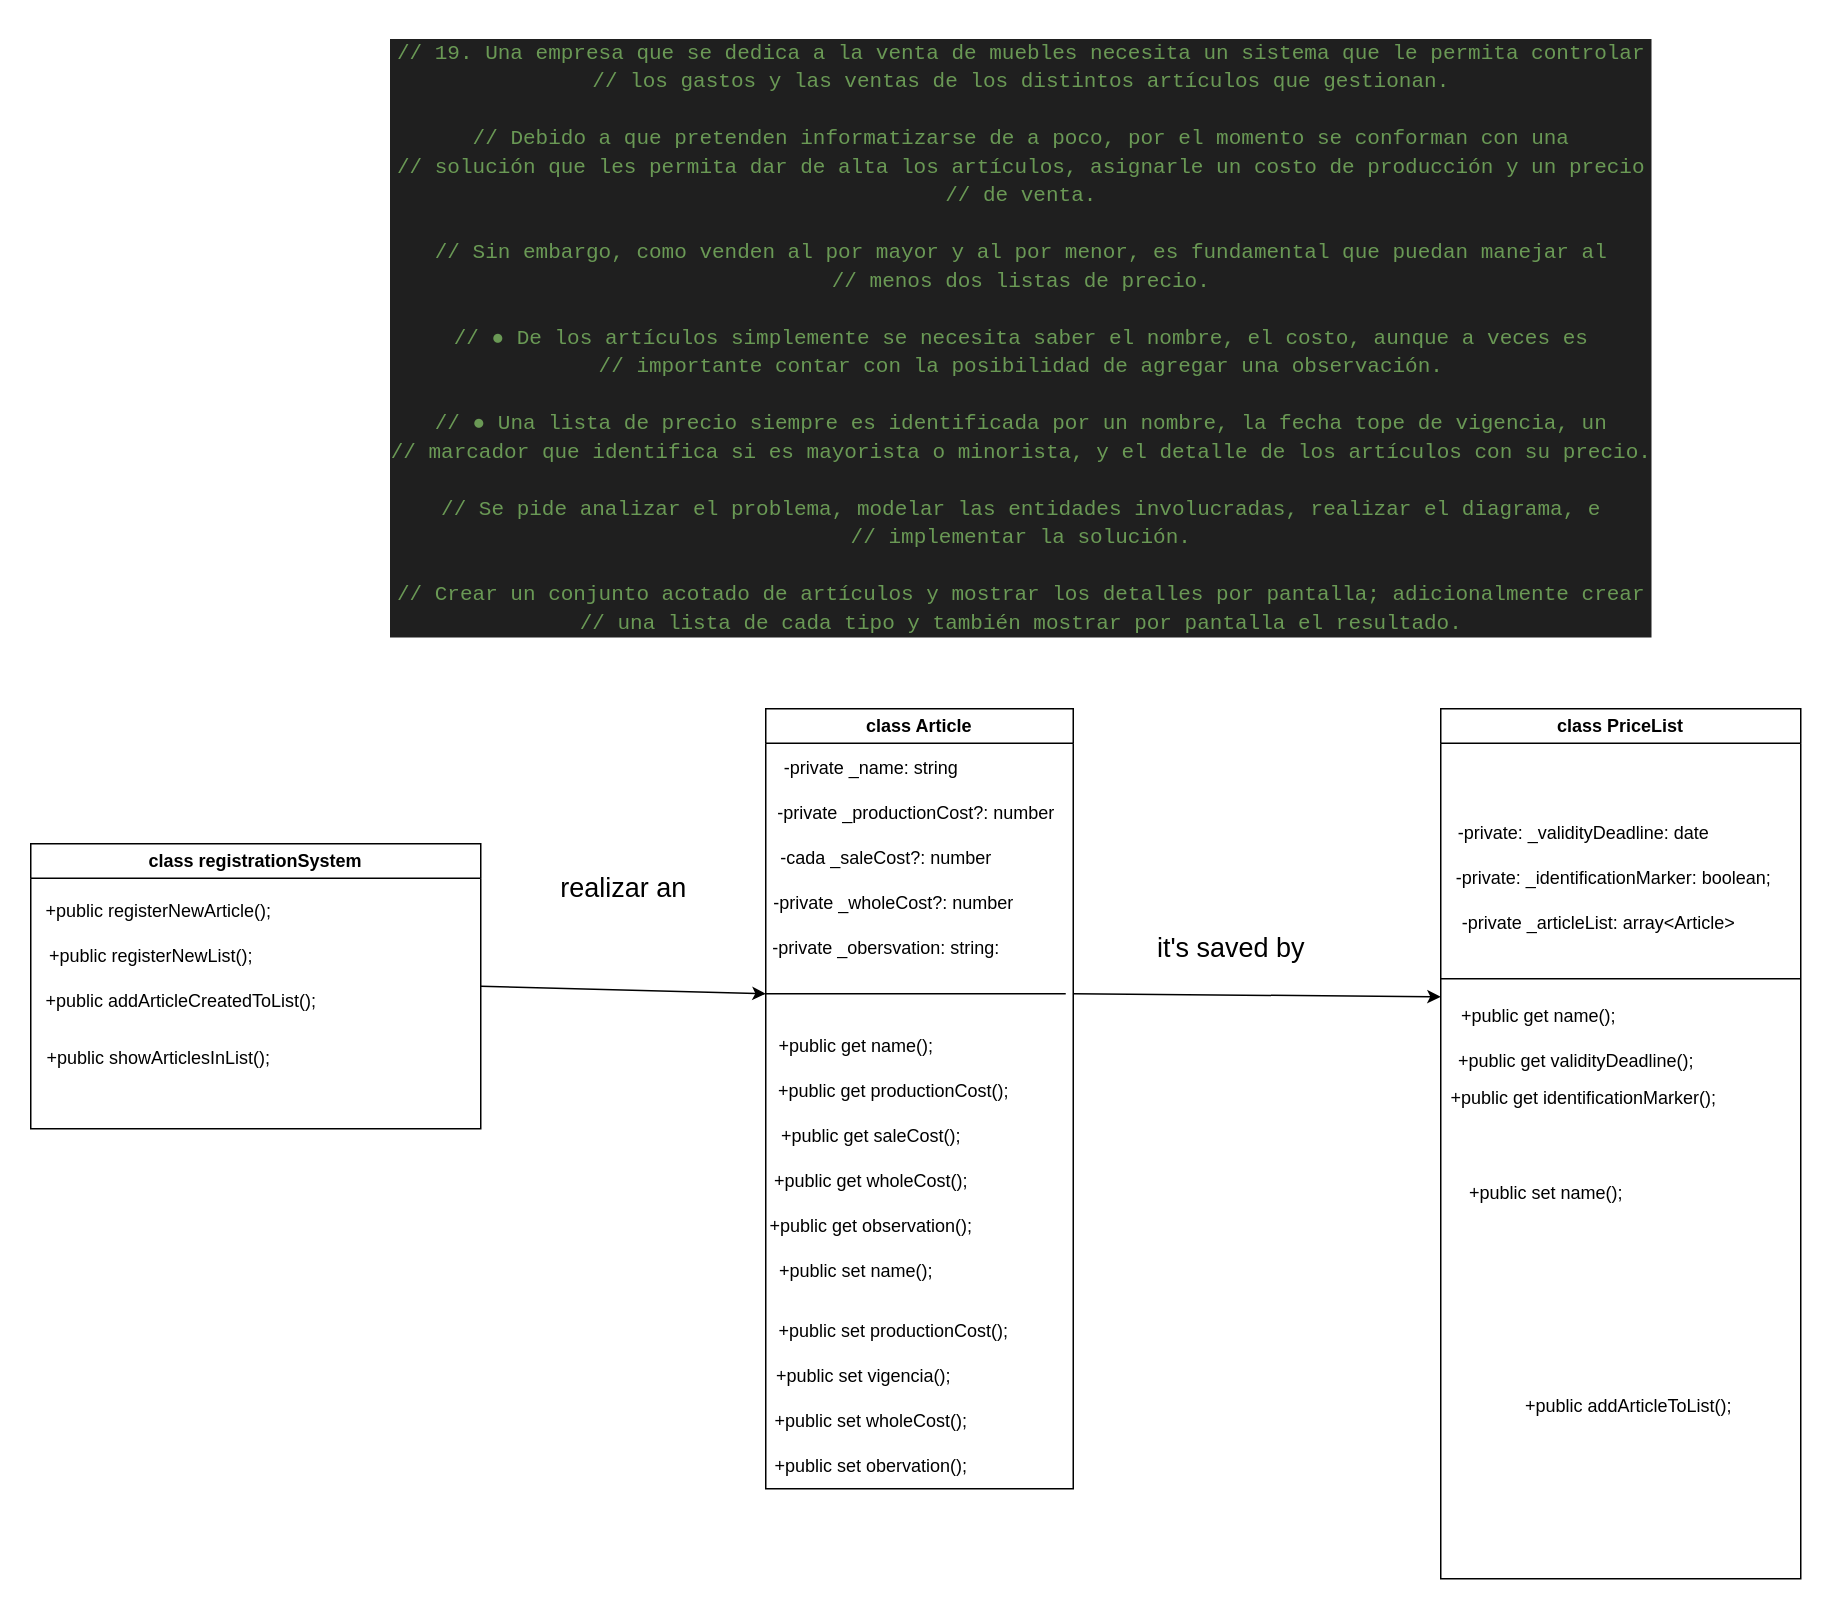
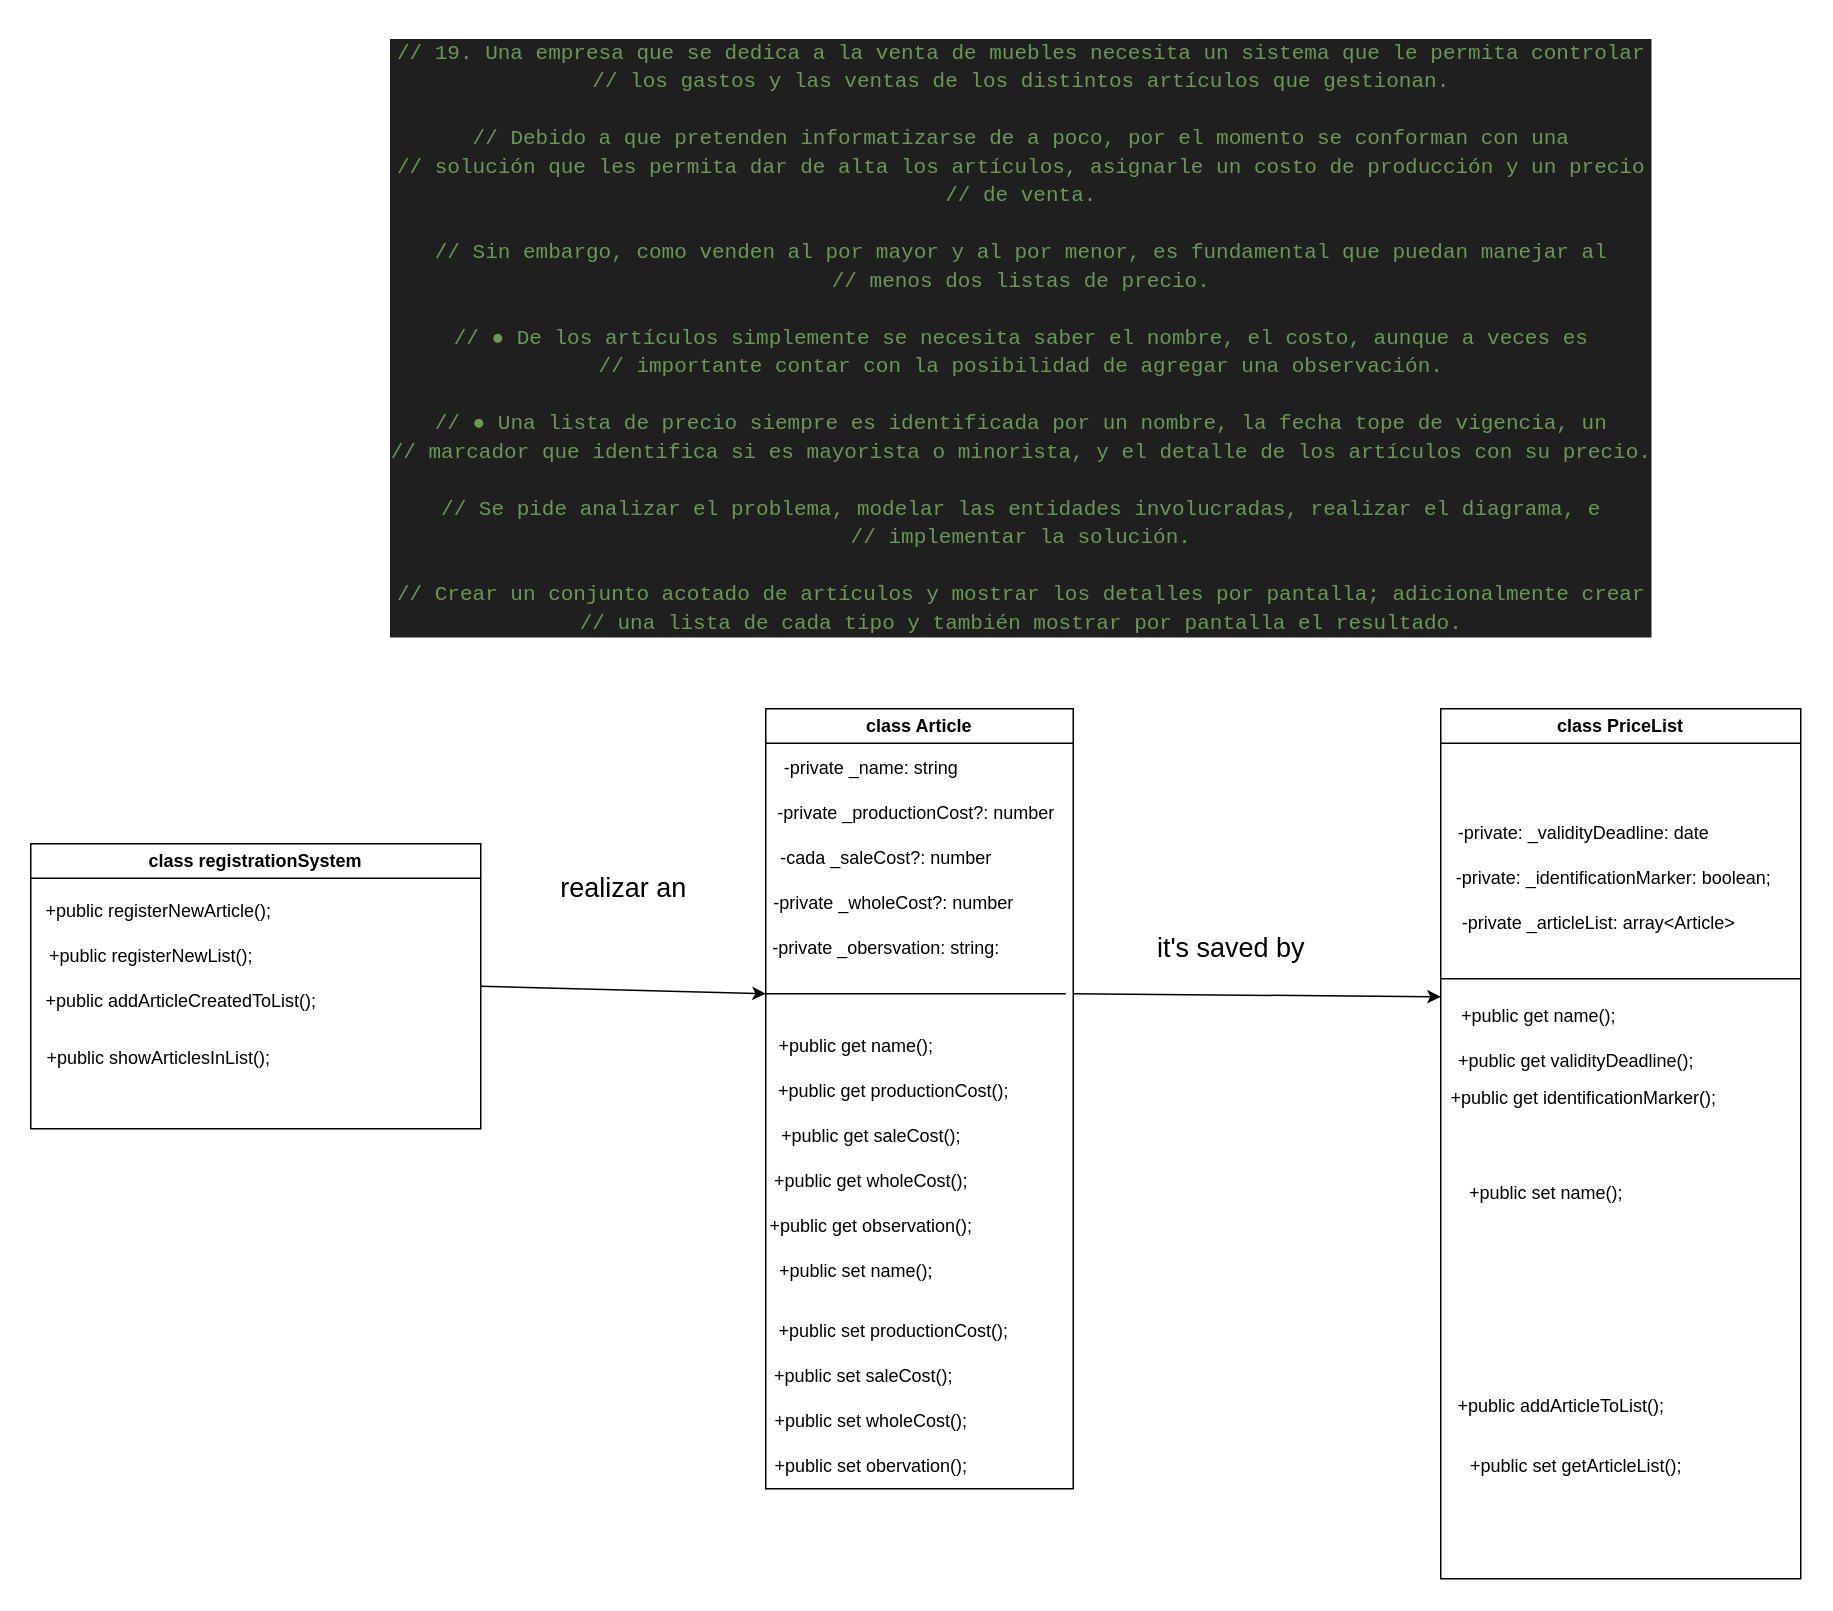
(864, 1376) -> (864, 1376)
(1628, 1406) -> (1561, 1406)
none -> (1576, 1466)
